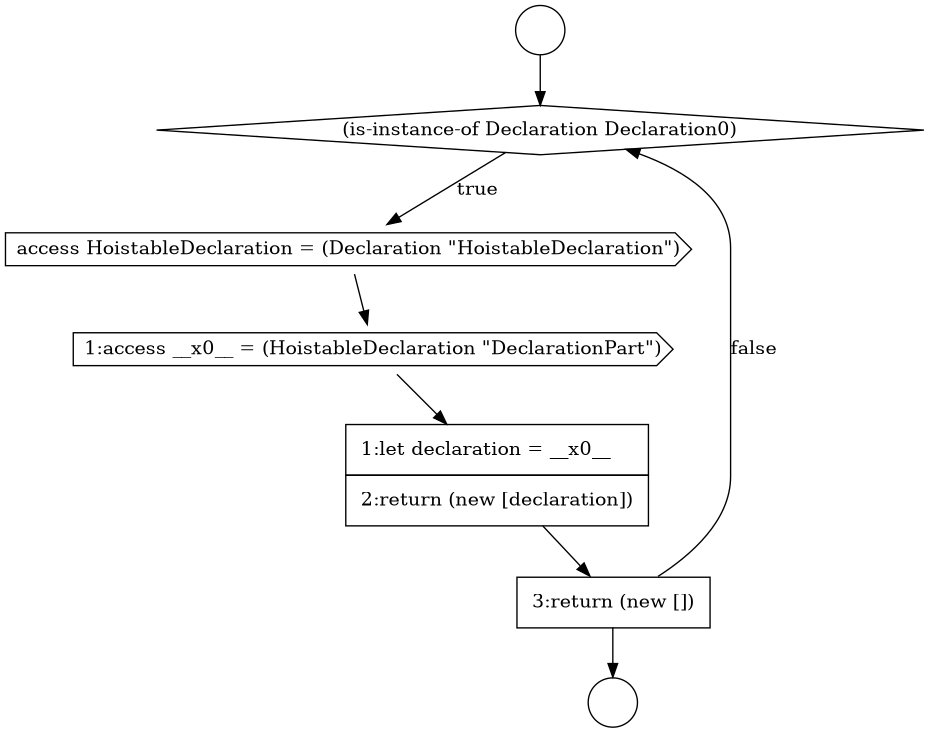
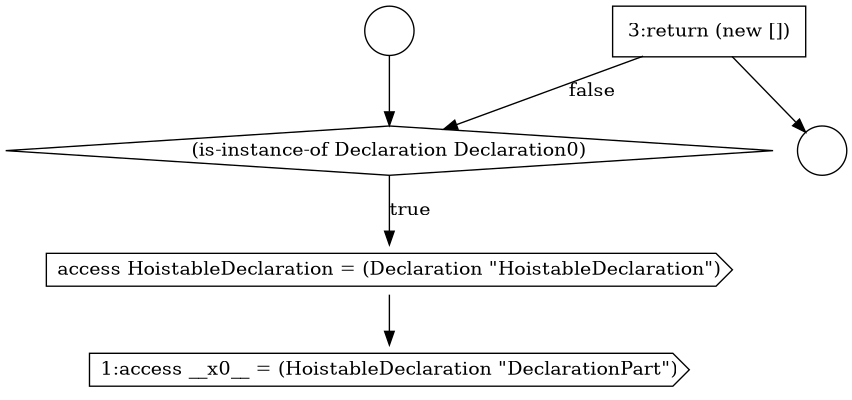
(496, 475) -> none
